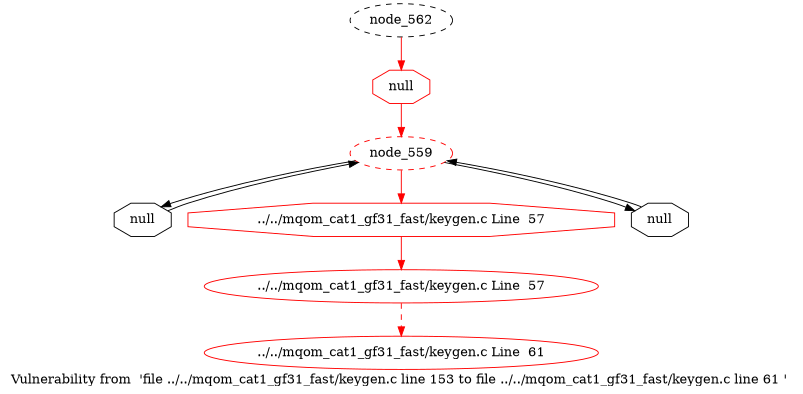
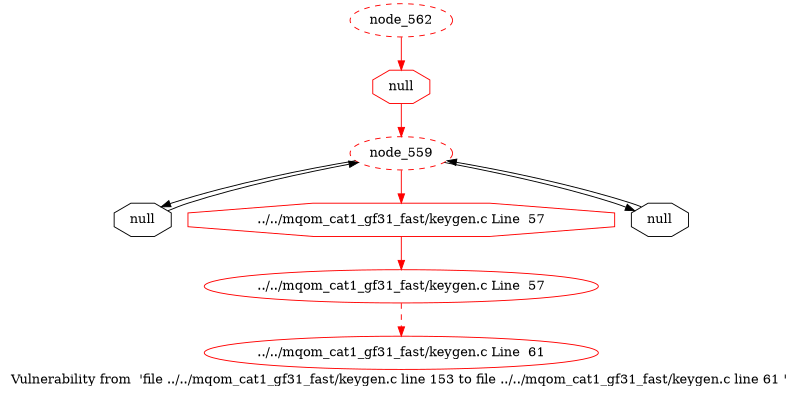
(401, 20) -> (401, 20)
